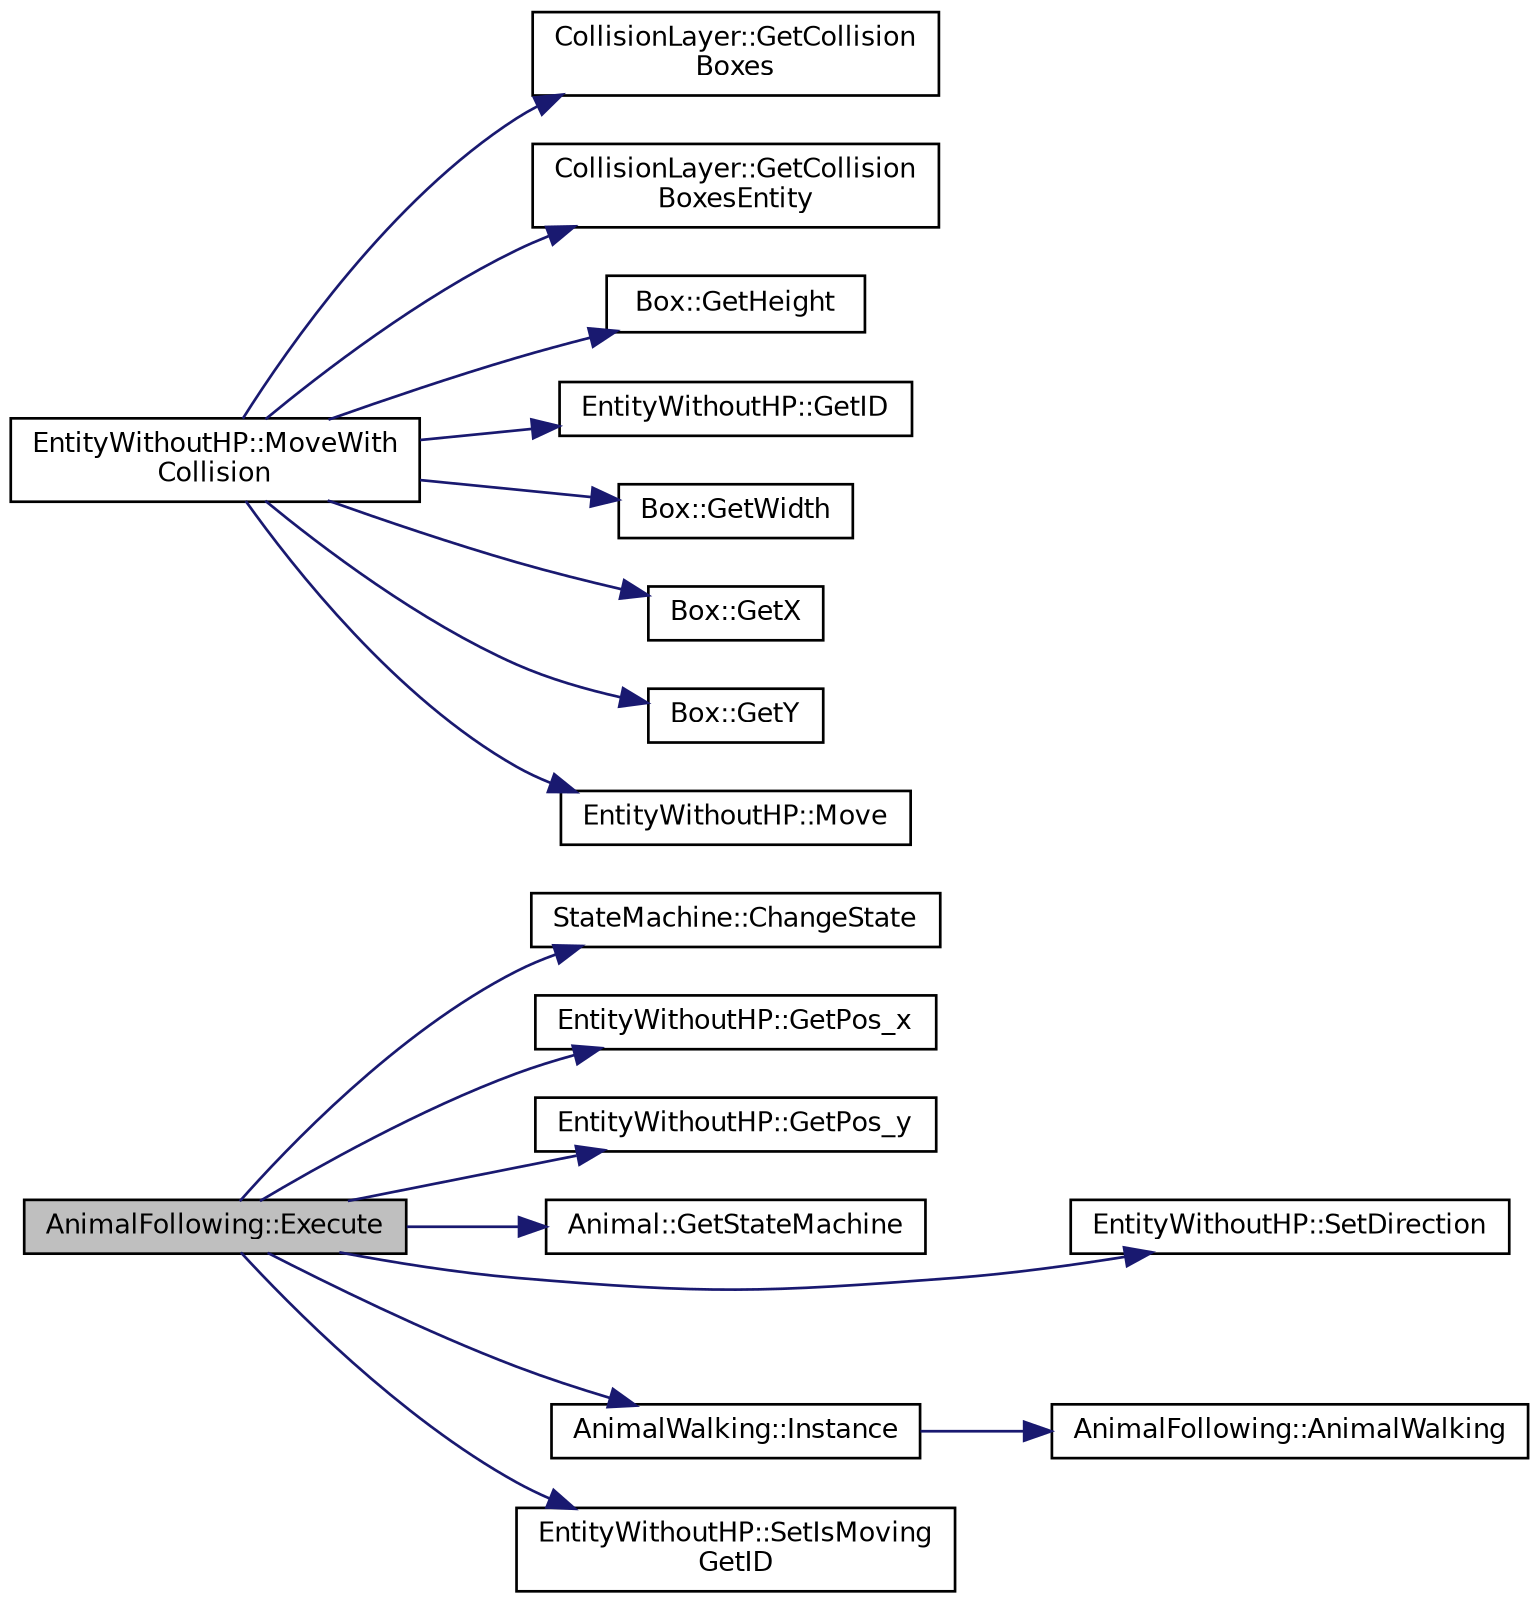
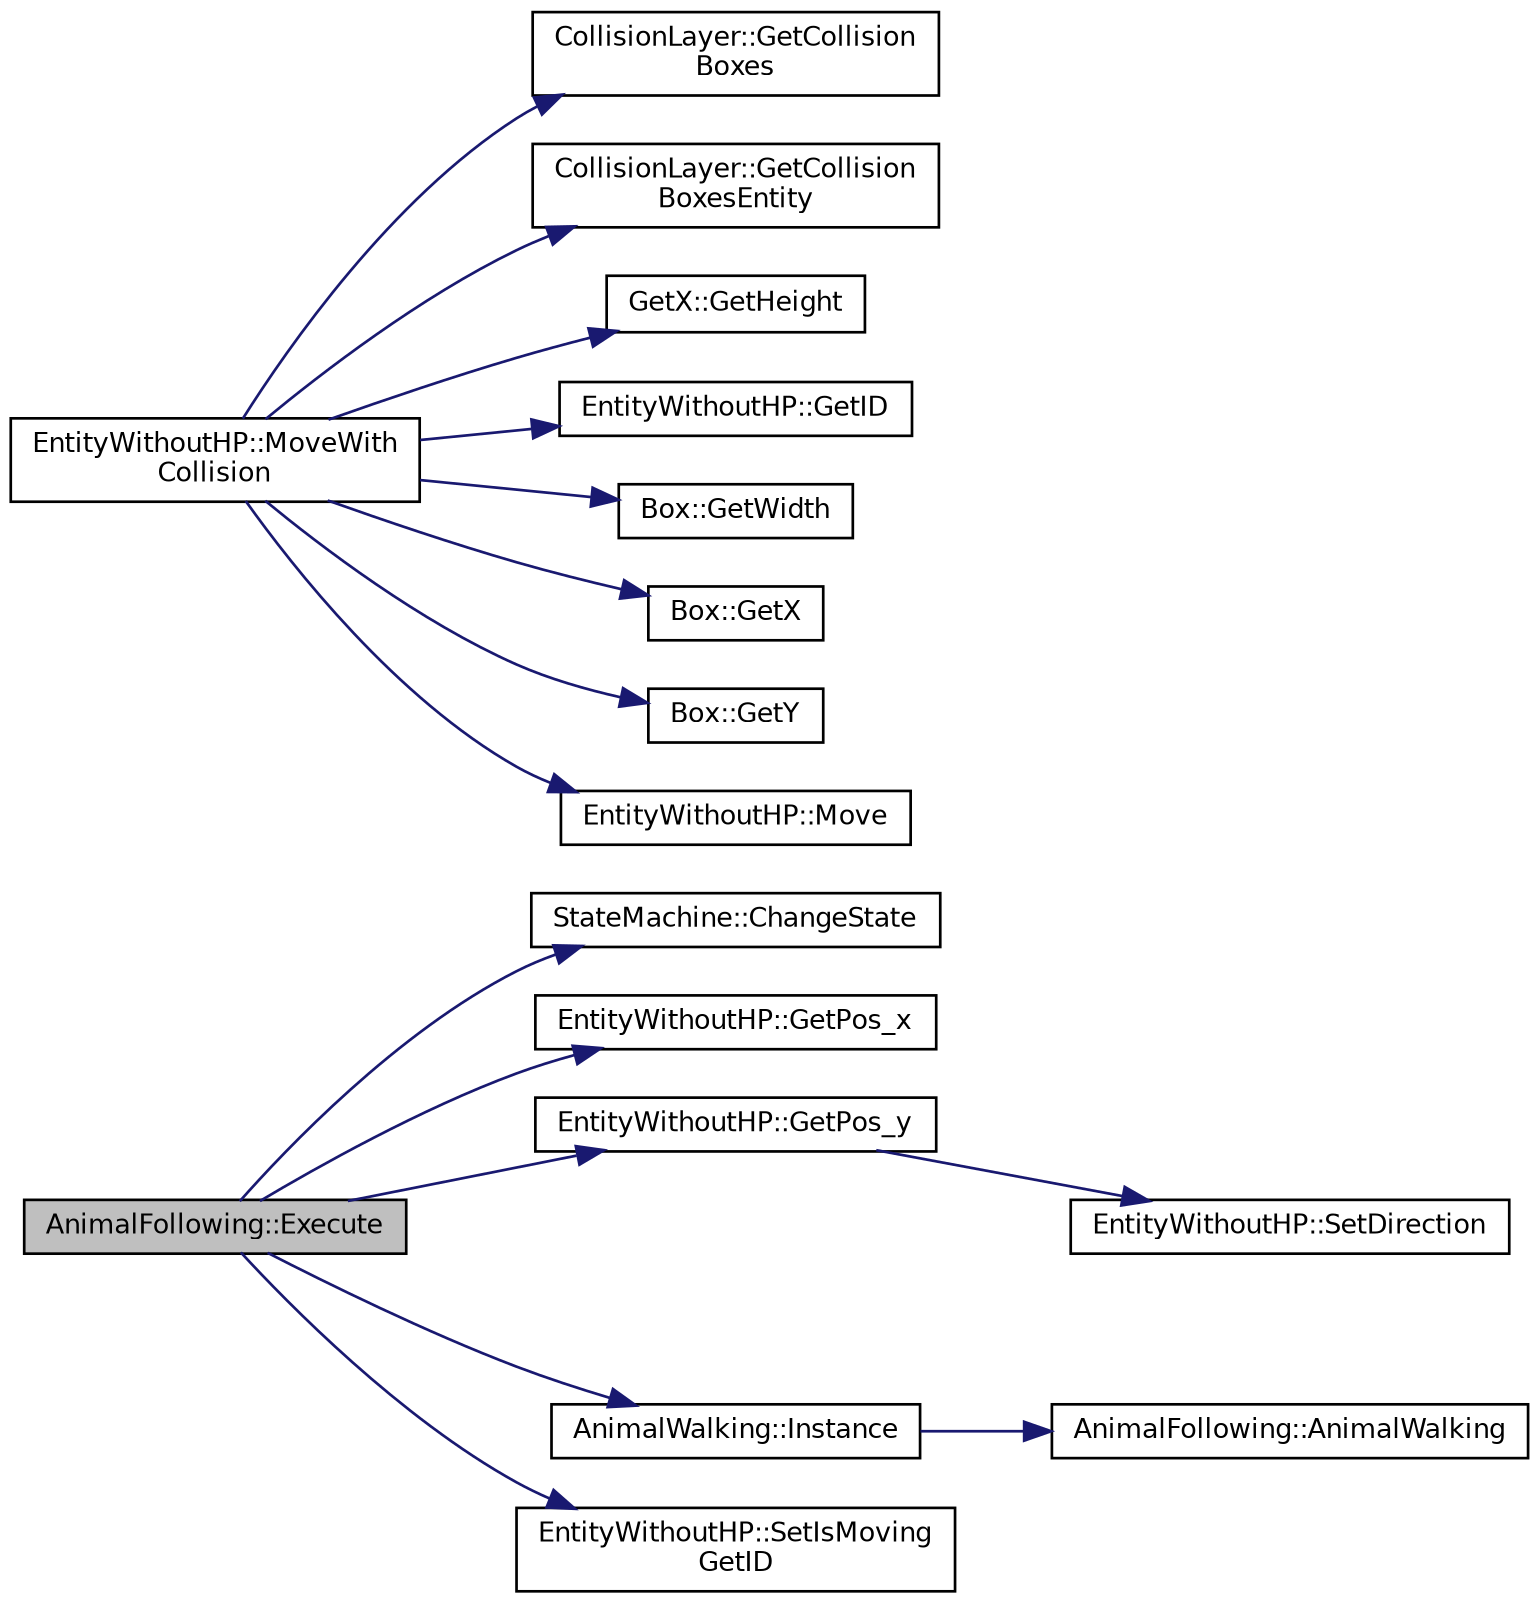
(736, 304) -> (736, 304)
(736, 1227) -> none
(732, 1290) -> (999, 1173)
